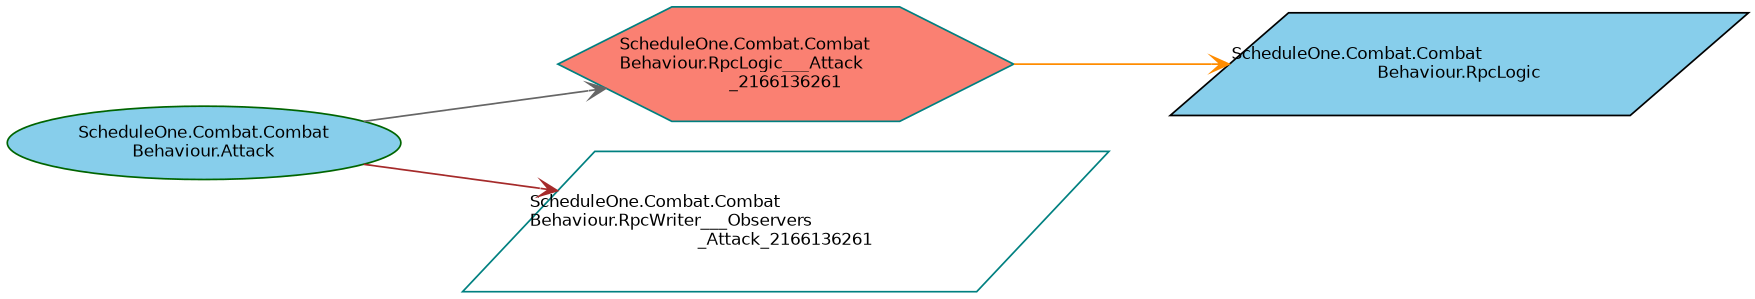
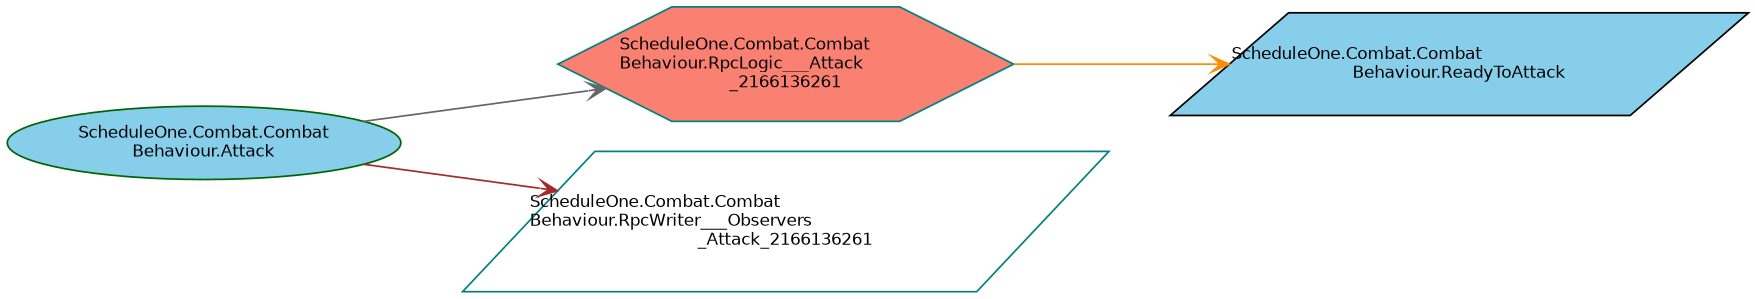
(1459, 64) -> (1459, 64)
